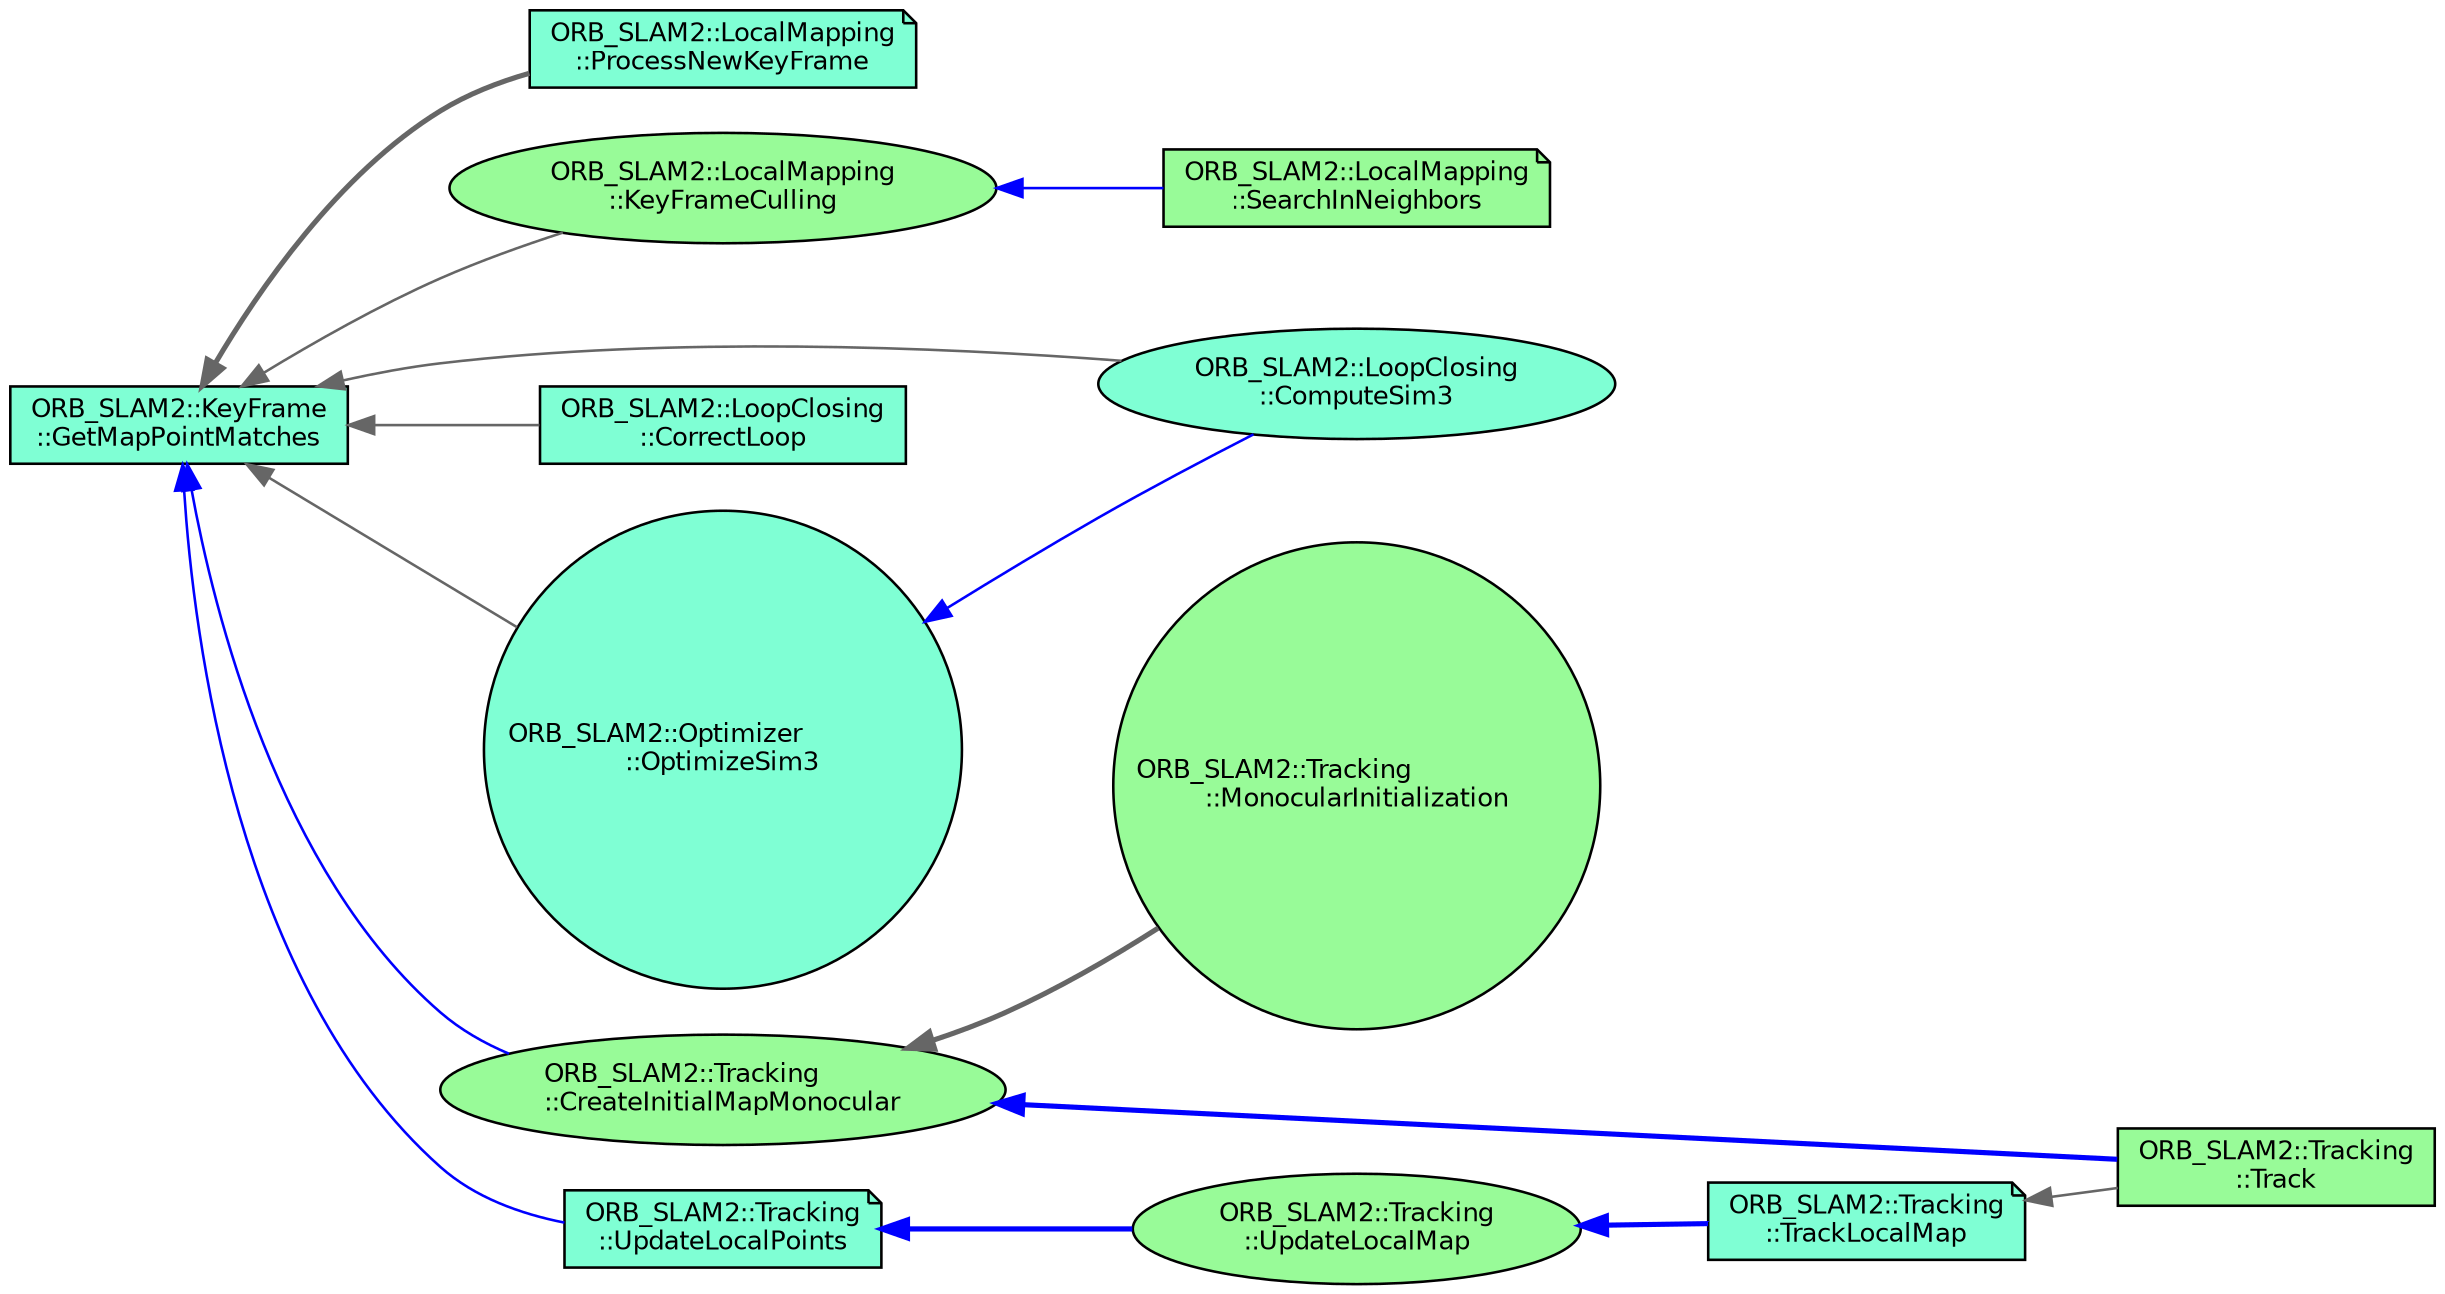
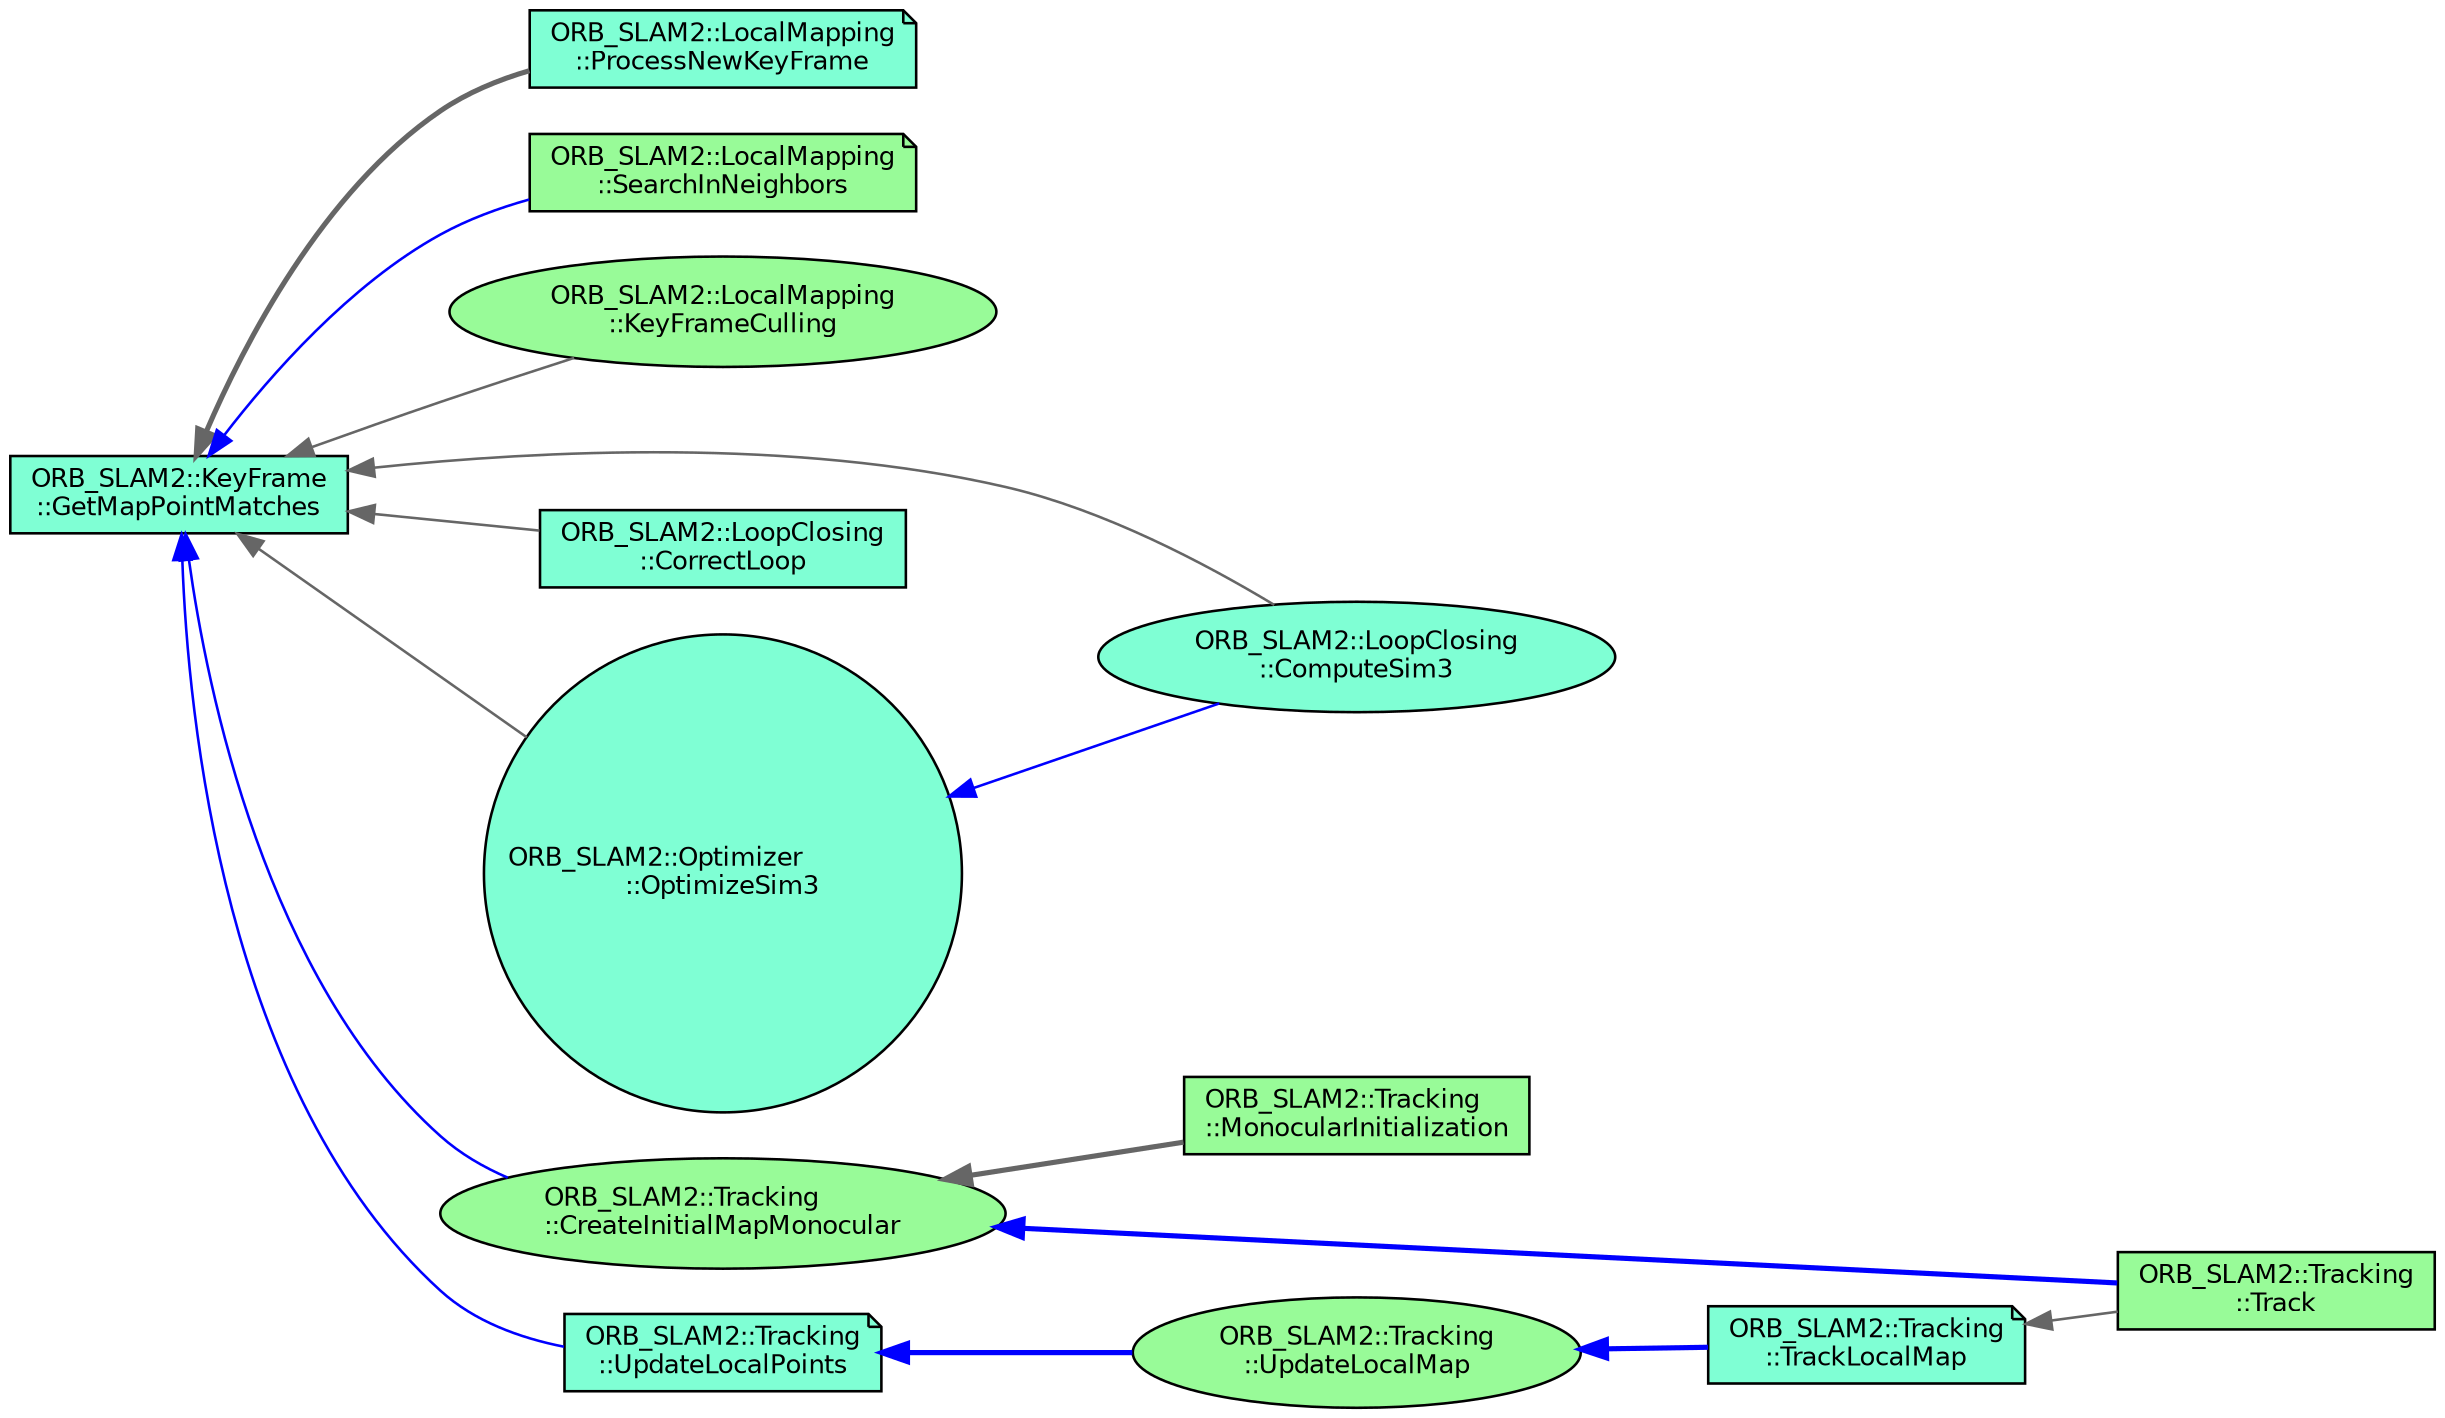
(1093, 188) -> (358, 293)
(1357, 786) -> (1357, 1116)
